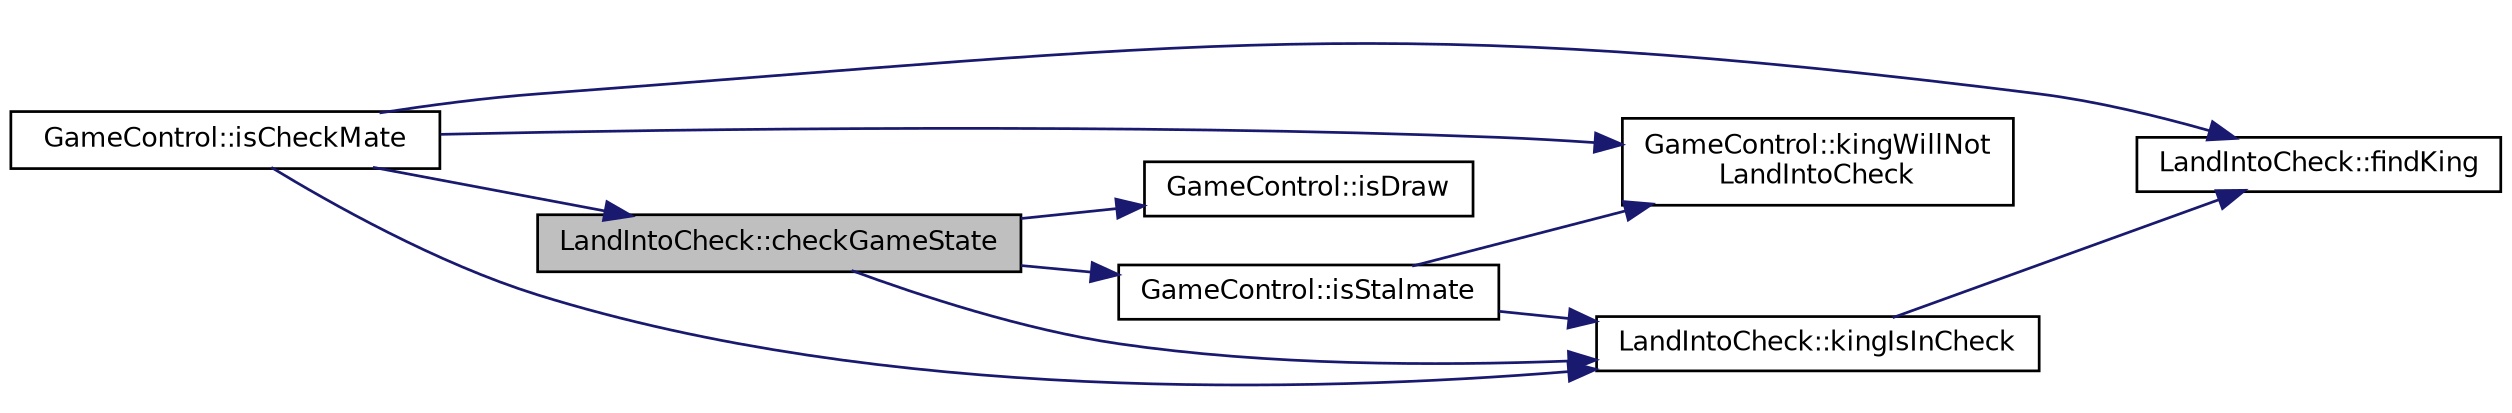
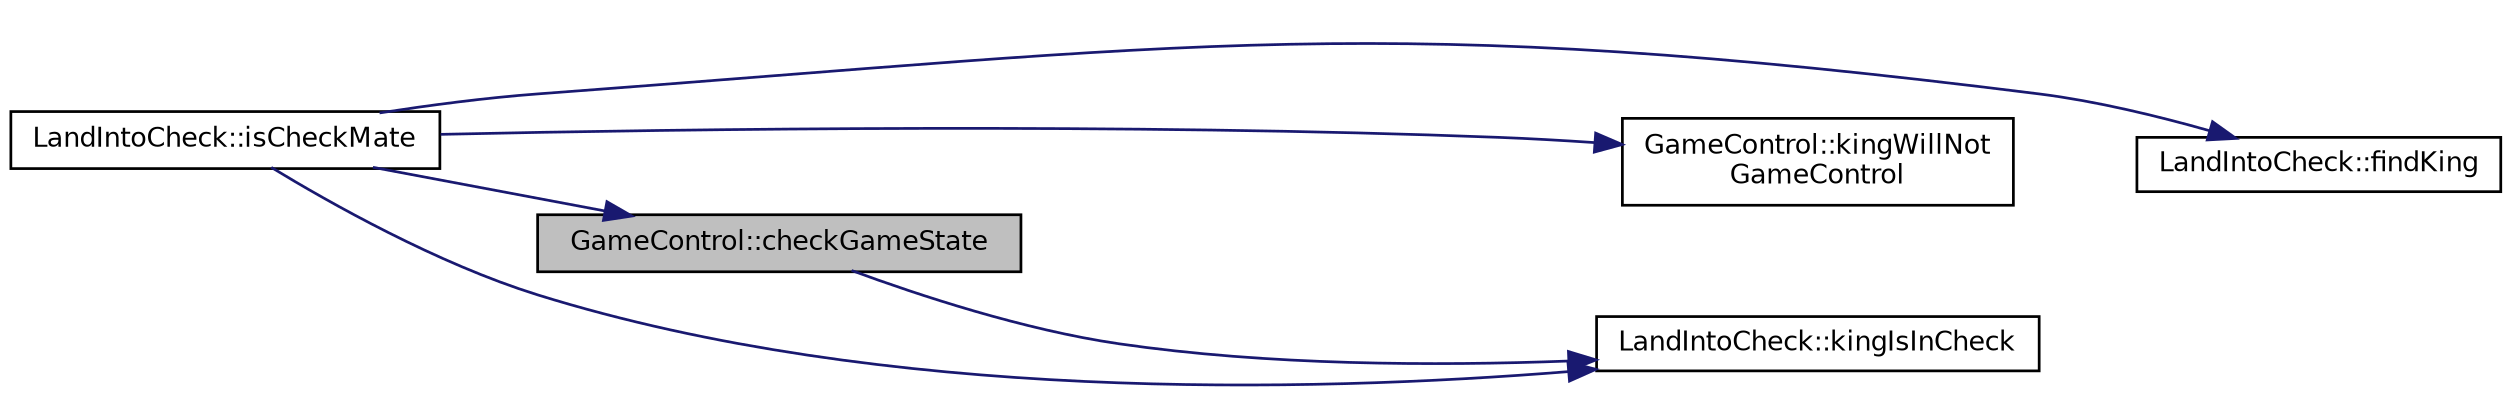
(225, 140) -> (225, 140)
(1818, 162) -> (1818, 162)
(1309, 189) -> none
(779, 243) -> (779, 243)
(2056, 259) -> none
(1309, 292) -> none
